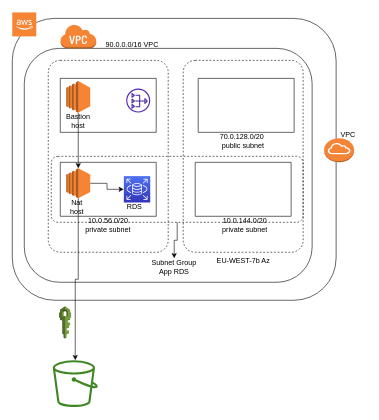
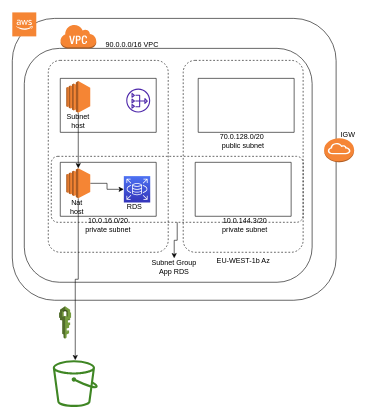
(78, 122) -> (78, 122)
(348, 135) -> (348, 135)
(108, 225) -> (108, 225)
(245, 225) -> (245, 225)
(244, 261) -> (244, 261)
